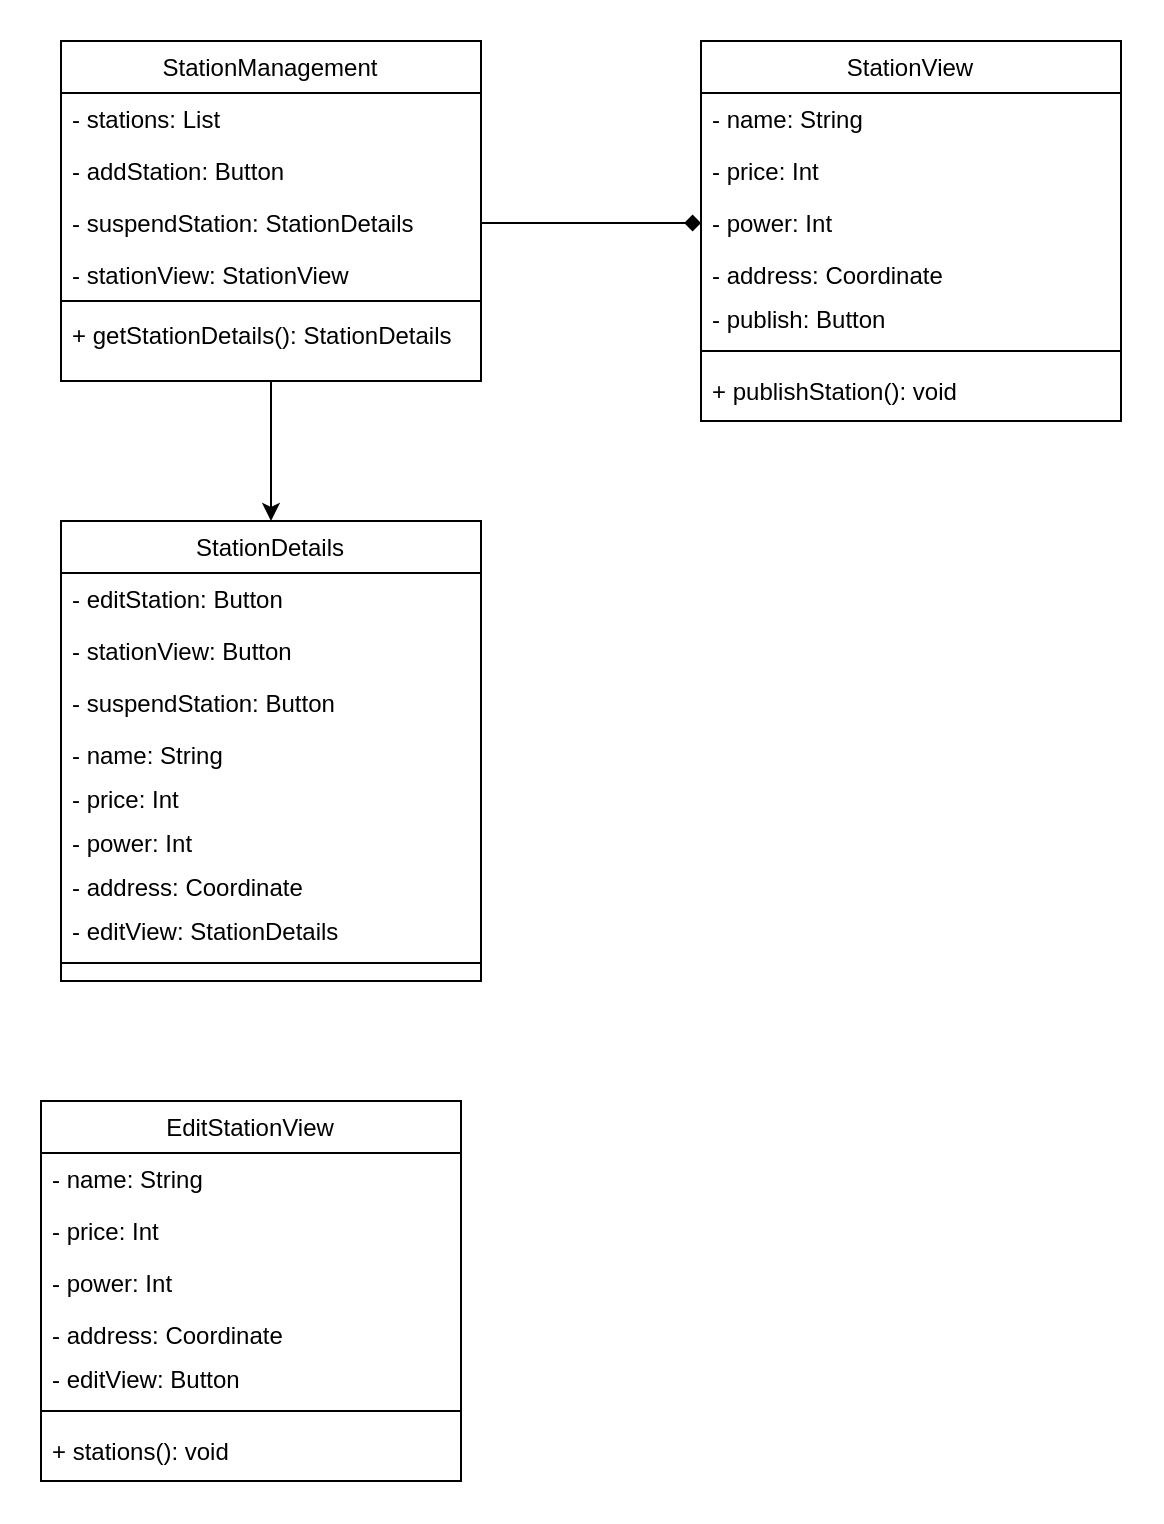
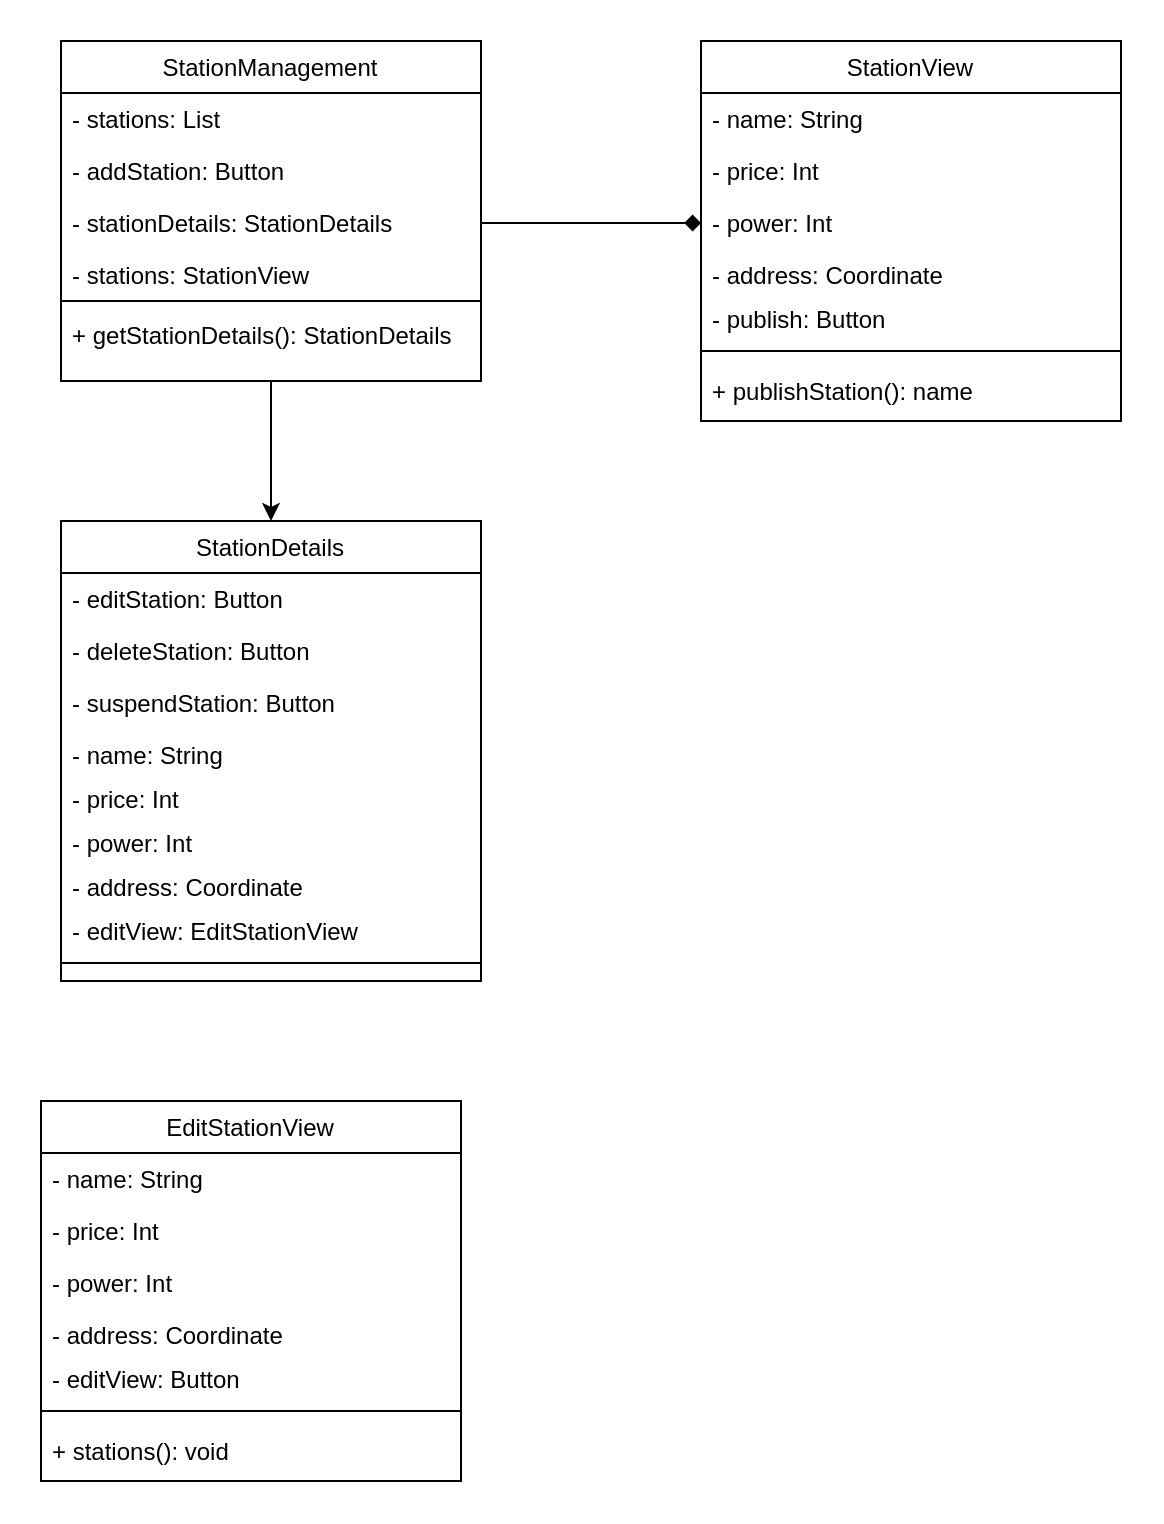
(265, 224) -> (259, 224)
(225, 276) -> (208, 276)
(851, 392) -> (855, 392)
(198, 652) -> (211, 652)
(222, 932) -> (228, 932)
